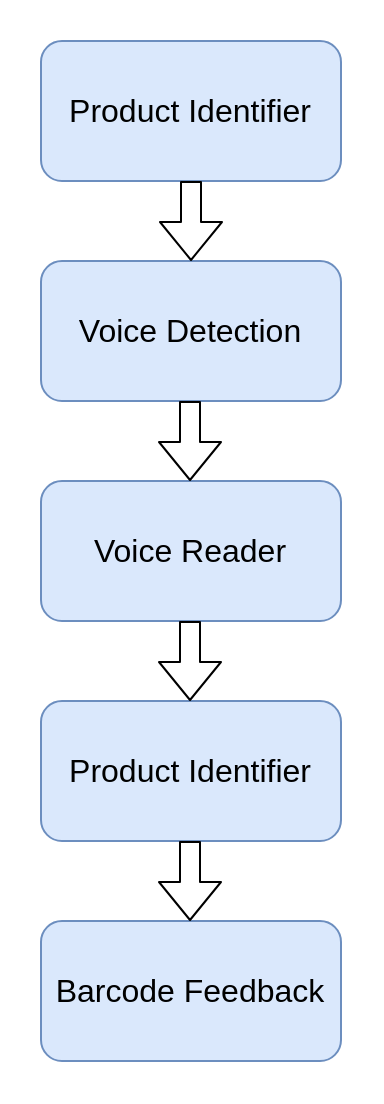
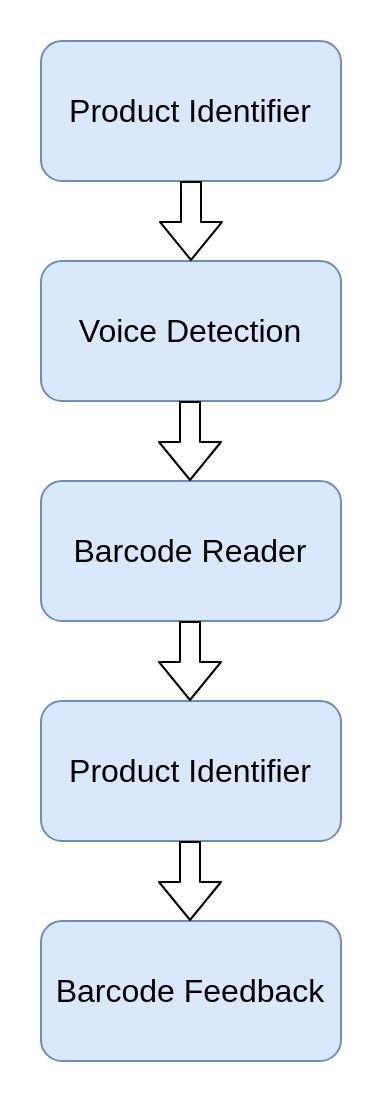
(191, 551) -> (191, 551)
